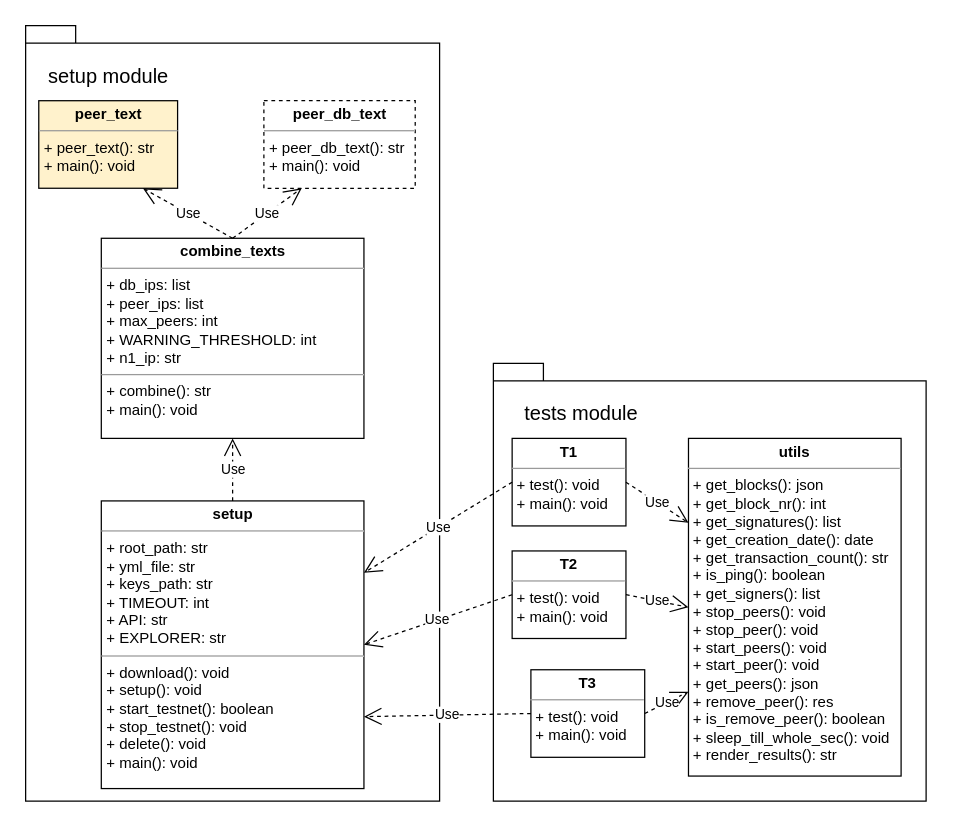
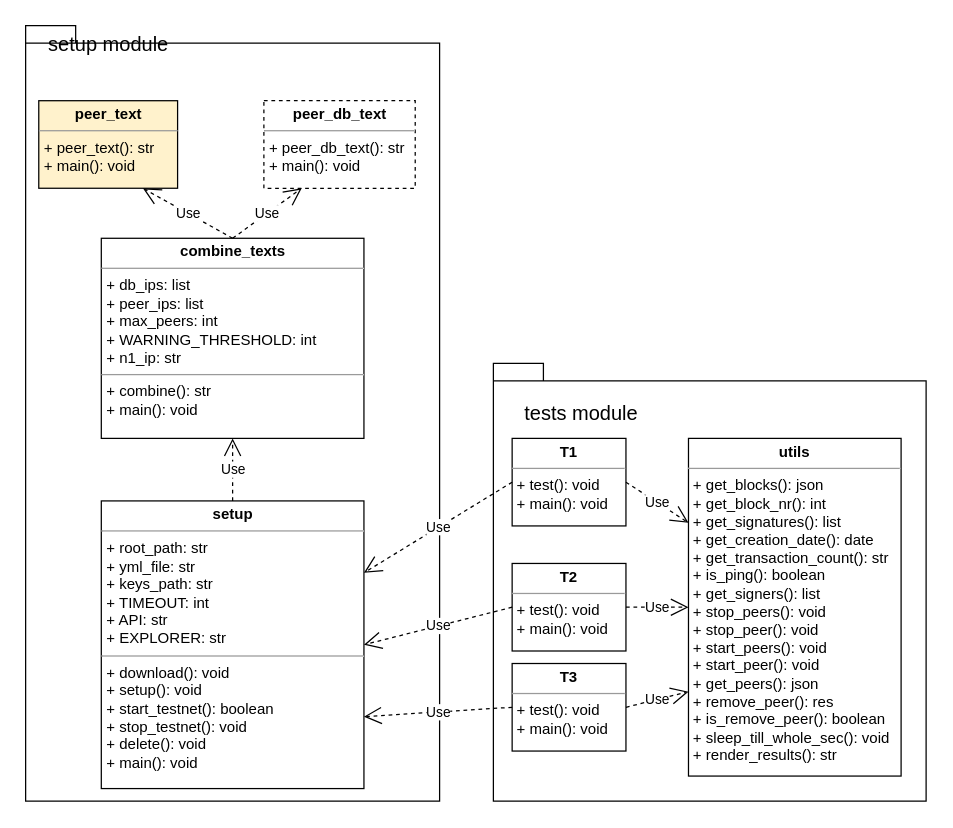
(108, 76) -> (108, 44)
(569, 594) -> (569, 607)
(588, 713) -> (569, 707)
